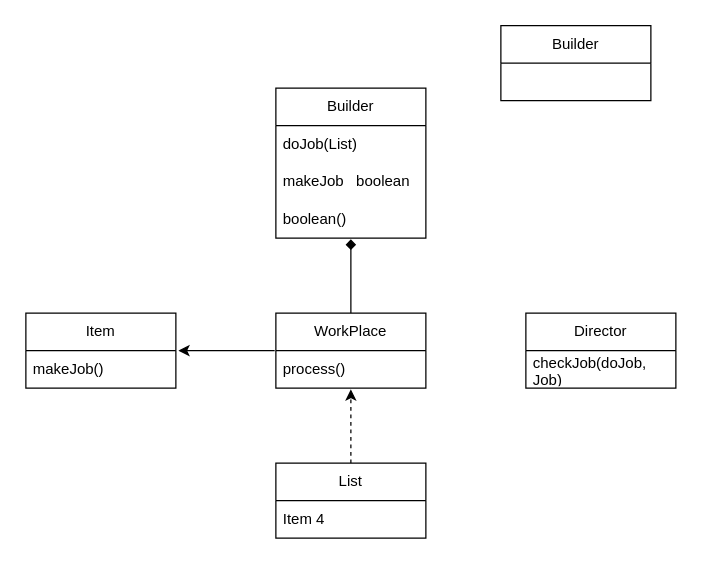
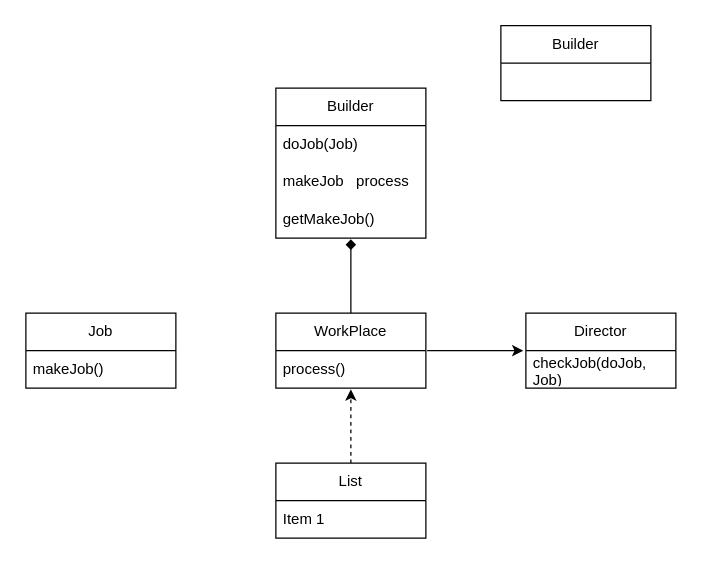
(327, 144) -> (325, 144)
(351, 182) -> (352, 182)
(319, 219) -> (334, 219)
(101, 332) -> (101, 332)
(230, 351) -> none
none -> (471, 351)
(306, 519) -> (306, 519)
